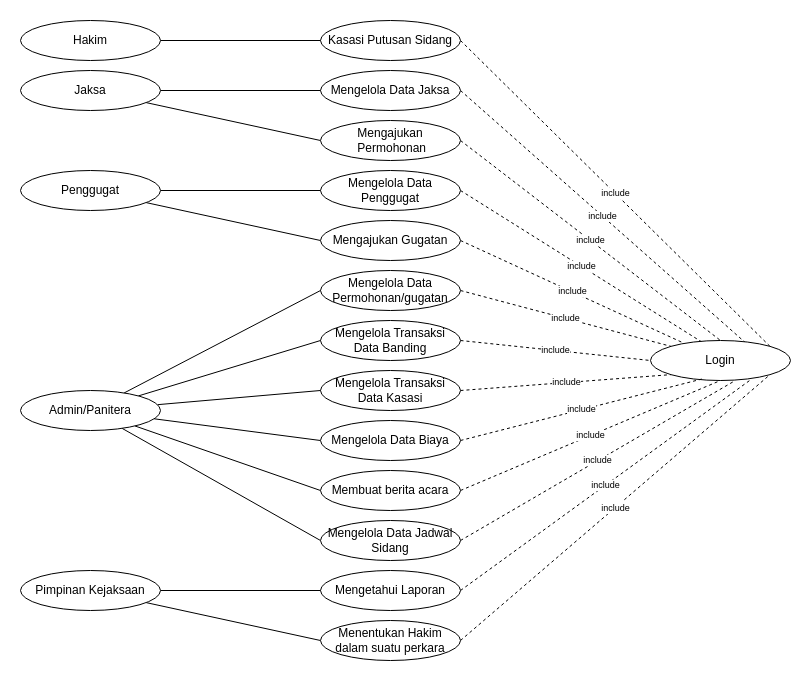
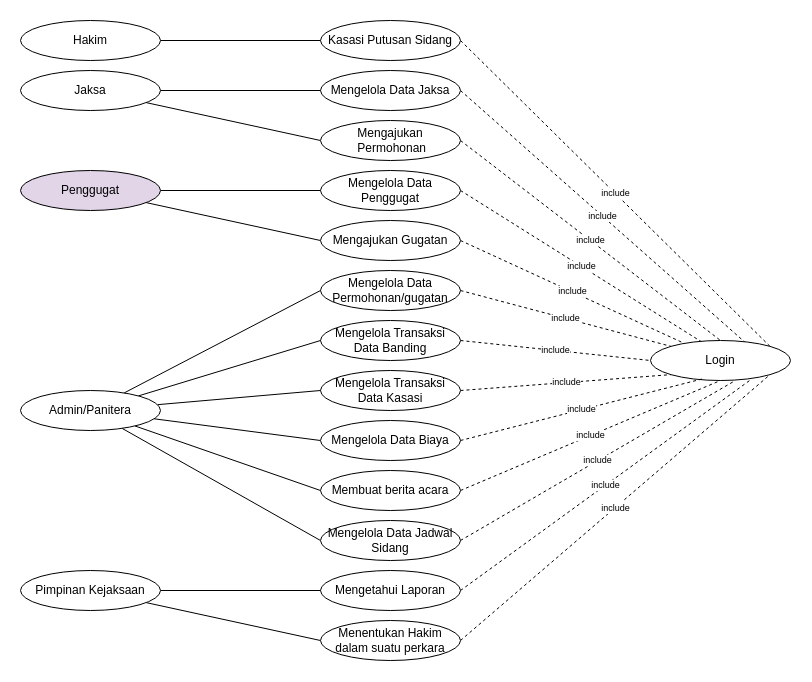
(91, 191) -> (91, 191)
